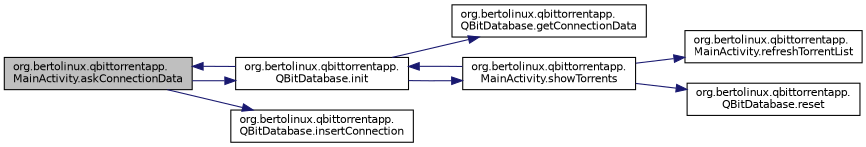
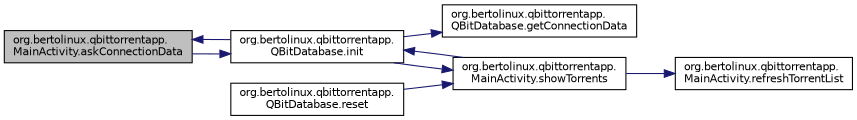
(656, 86) -> (423, 87)
(322, 126) -> none
